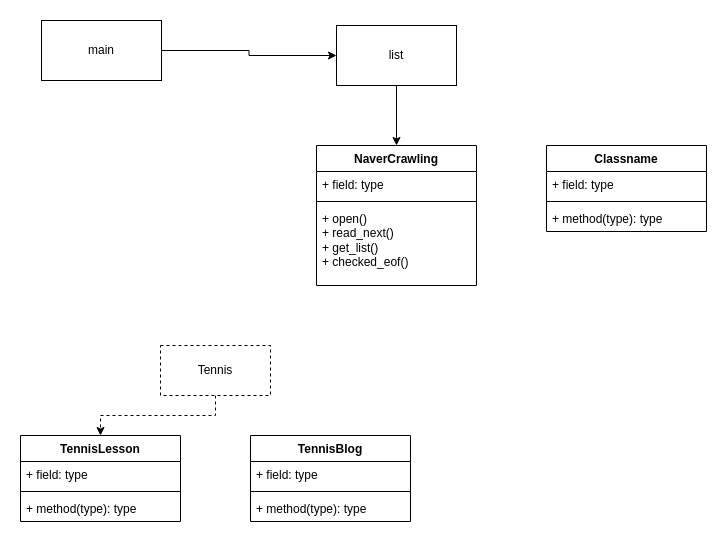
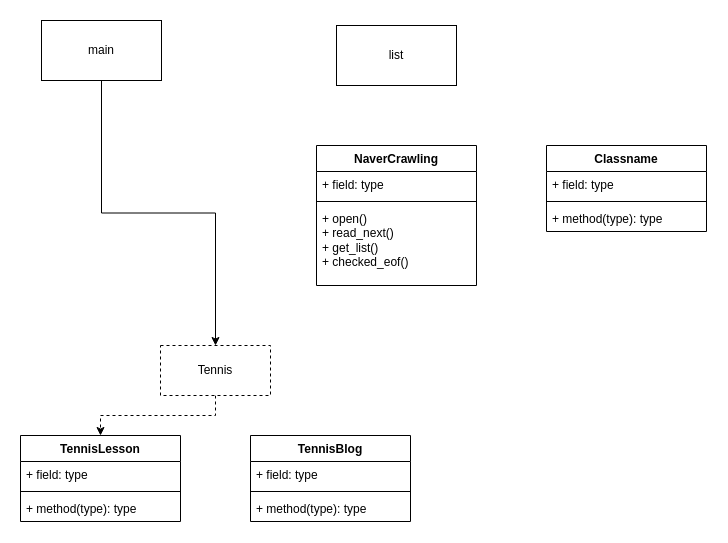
(248, 51) -> (156, 213)
(397, 112) -> none
